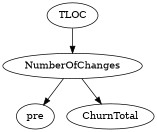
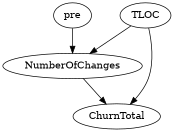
none -> (151, 65)
(56, 89) -> (73, 37)
